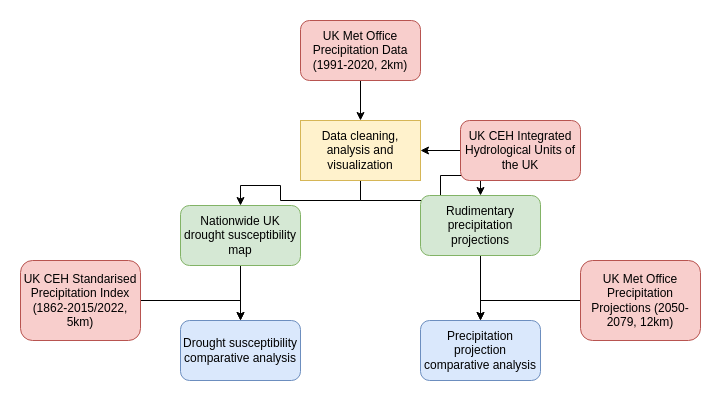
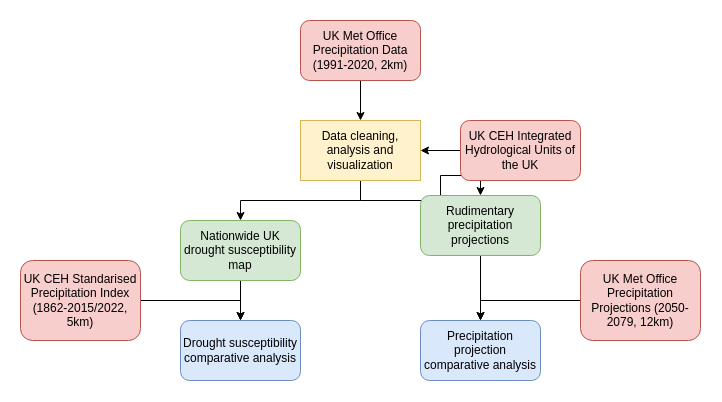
(241, 236) -> (241, 251)
